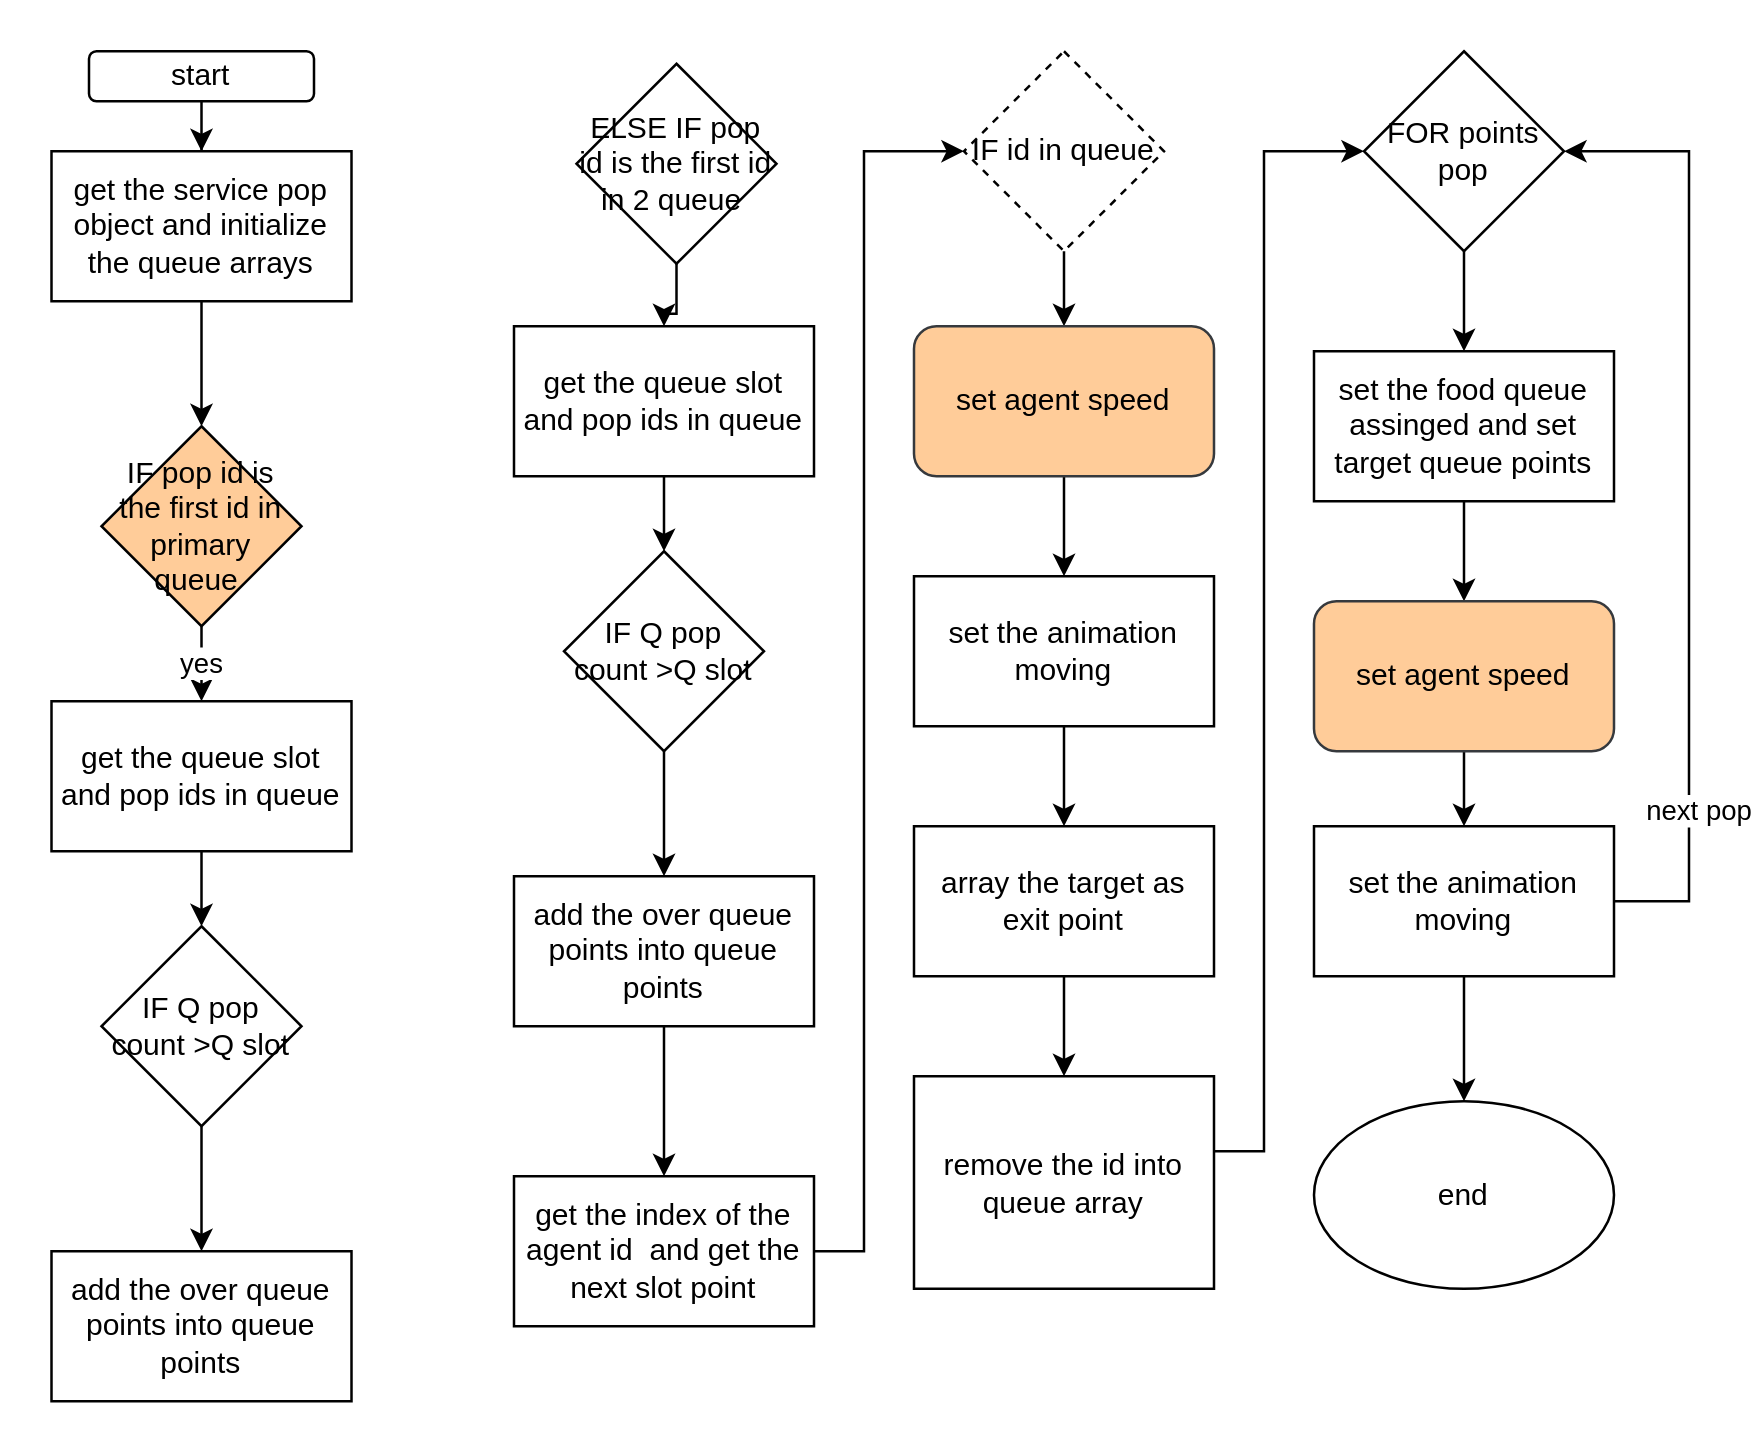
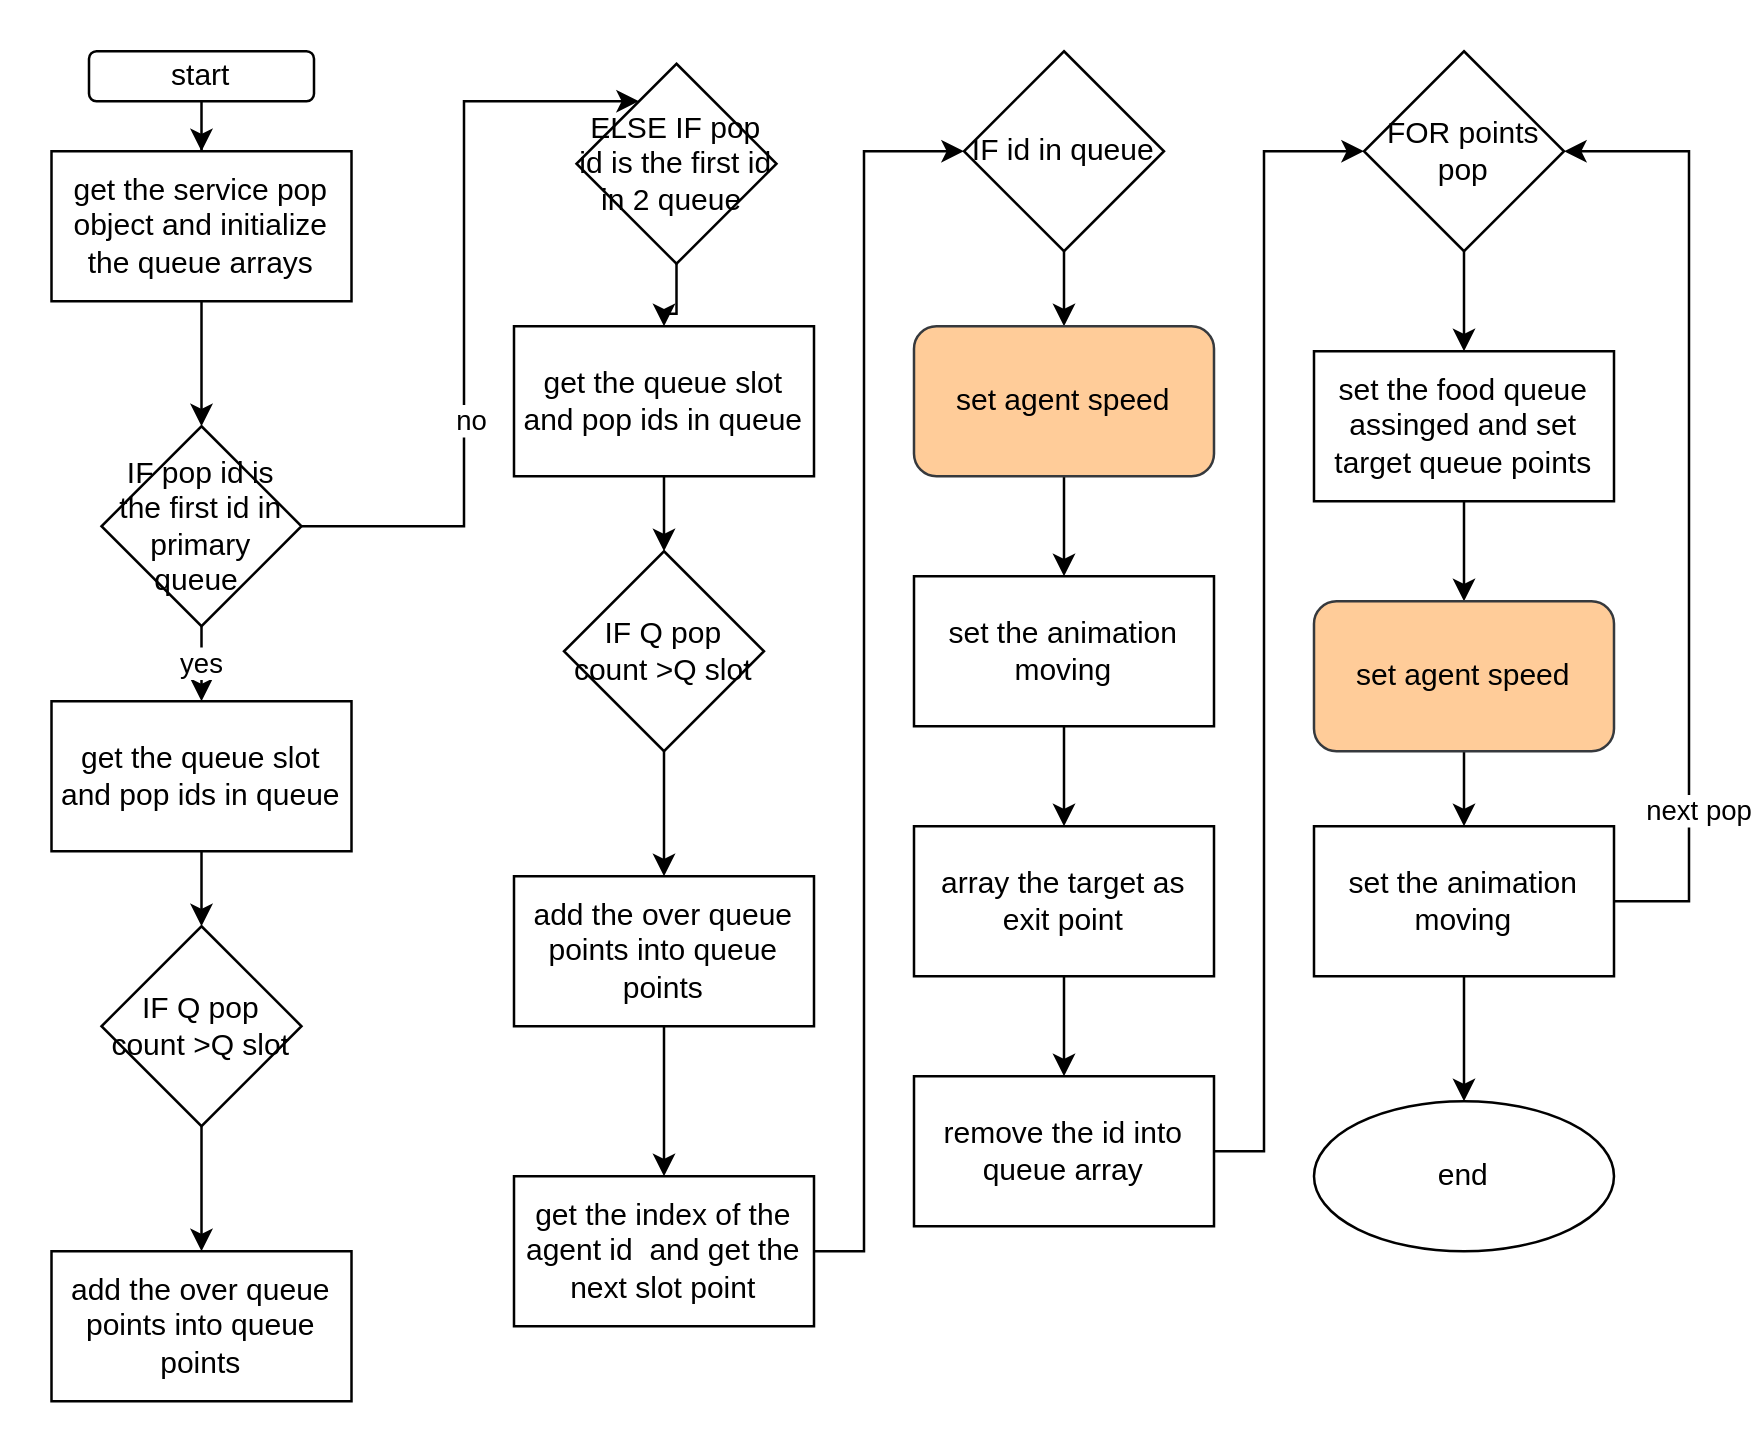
(1064, 151) -> (1064, 151)
none -> (464, 181)
(201, 526) -> (201, 526)
(1064, 1183) -> (1064, 1151)
(1464, 1195) -> (1464, 1176)
